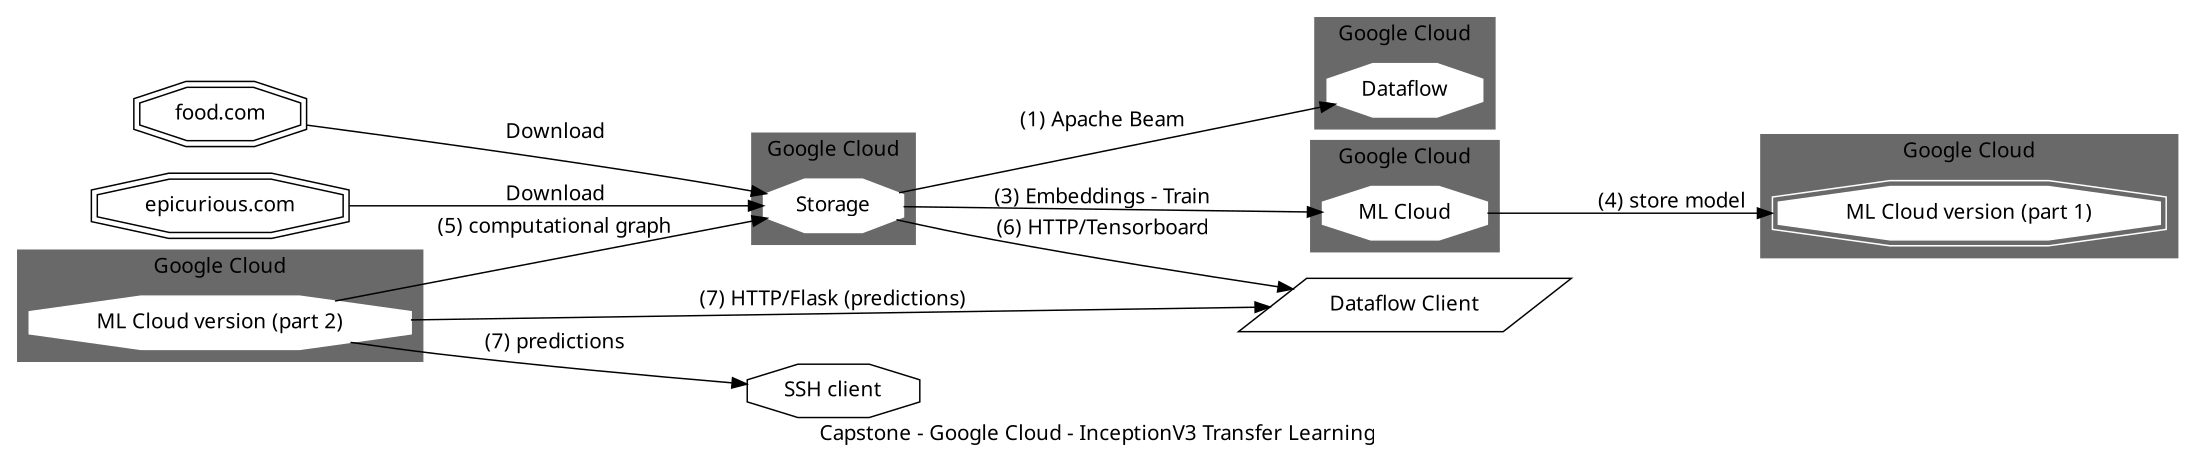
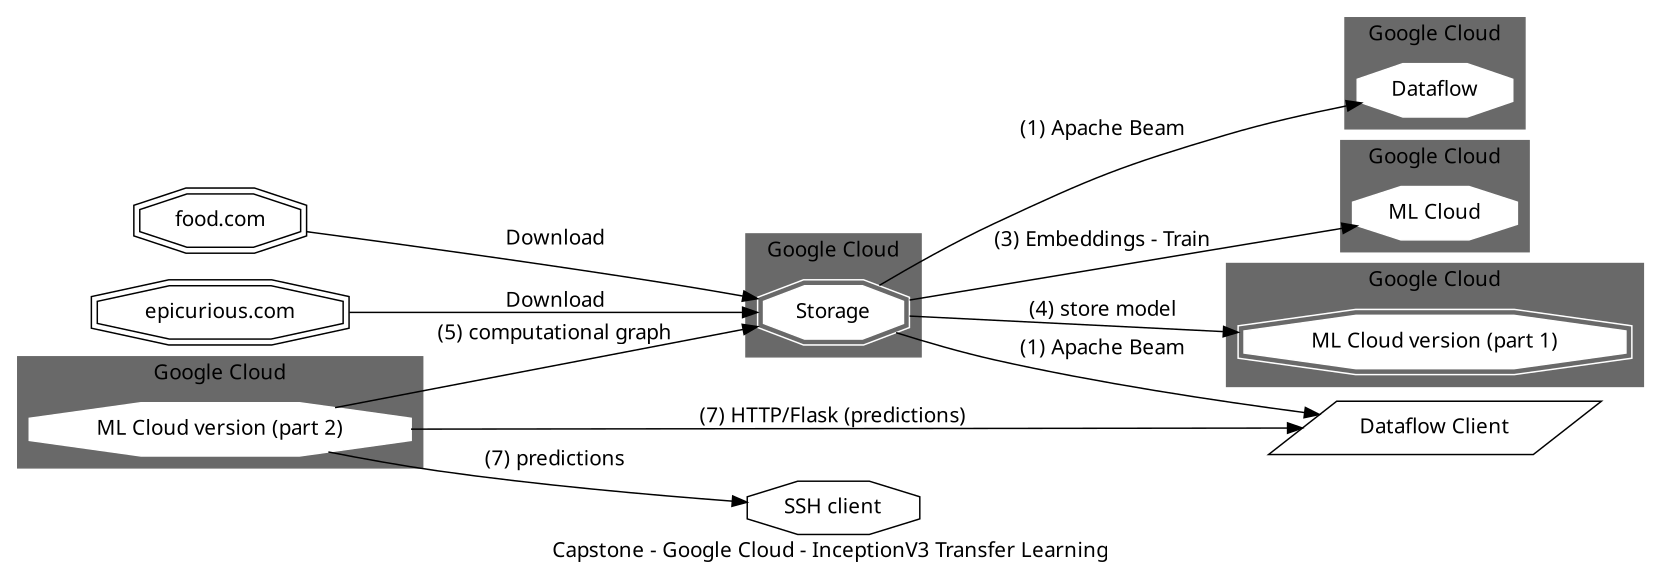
(834, 206) -> (834, 312)
(1622, 213) -> (1066, 324)
(1103, 229) -> (1103, 349)
